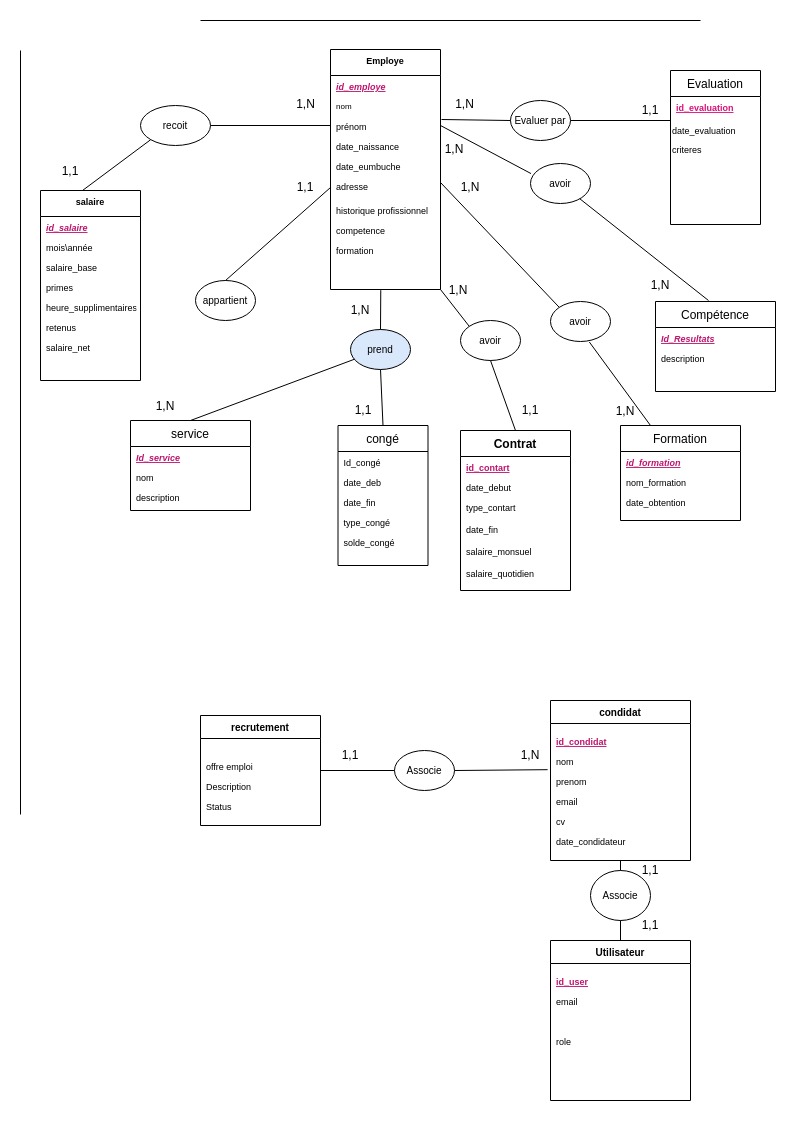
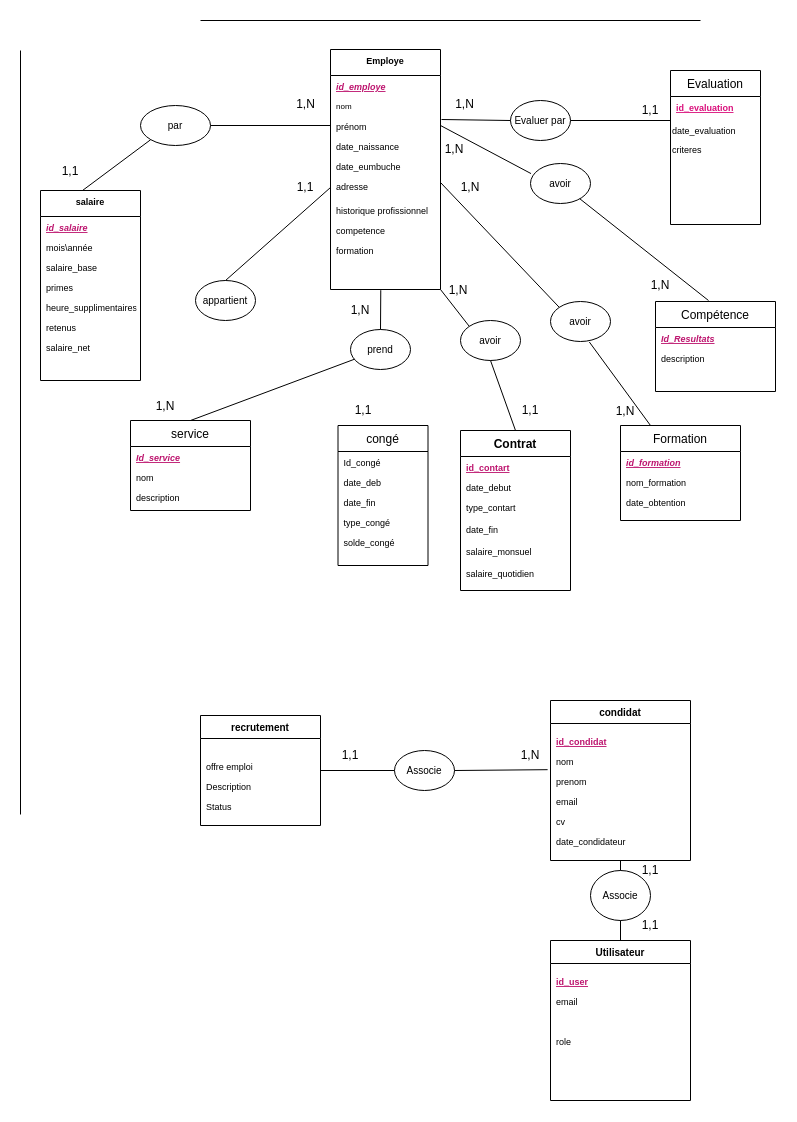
(176, 126) -> (176, 126)
(381, 350) -> (381, 350)
(382, 398) -> none
